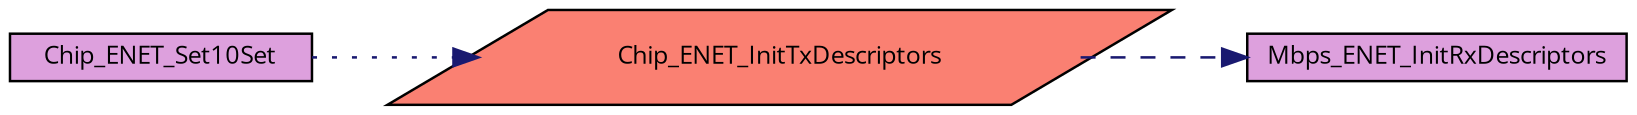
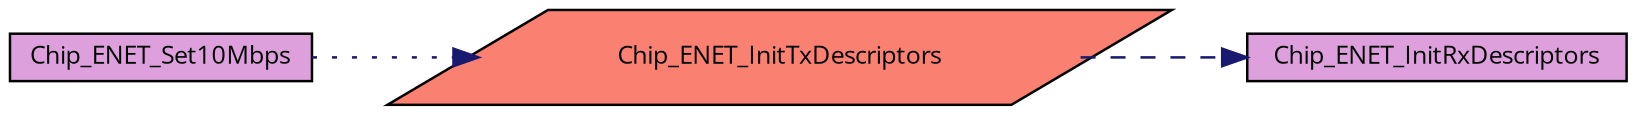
(161, 57) -> (161, 57)
(1437, 57) -> (1437, 57)
